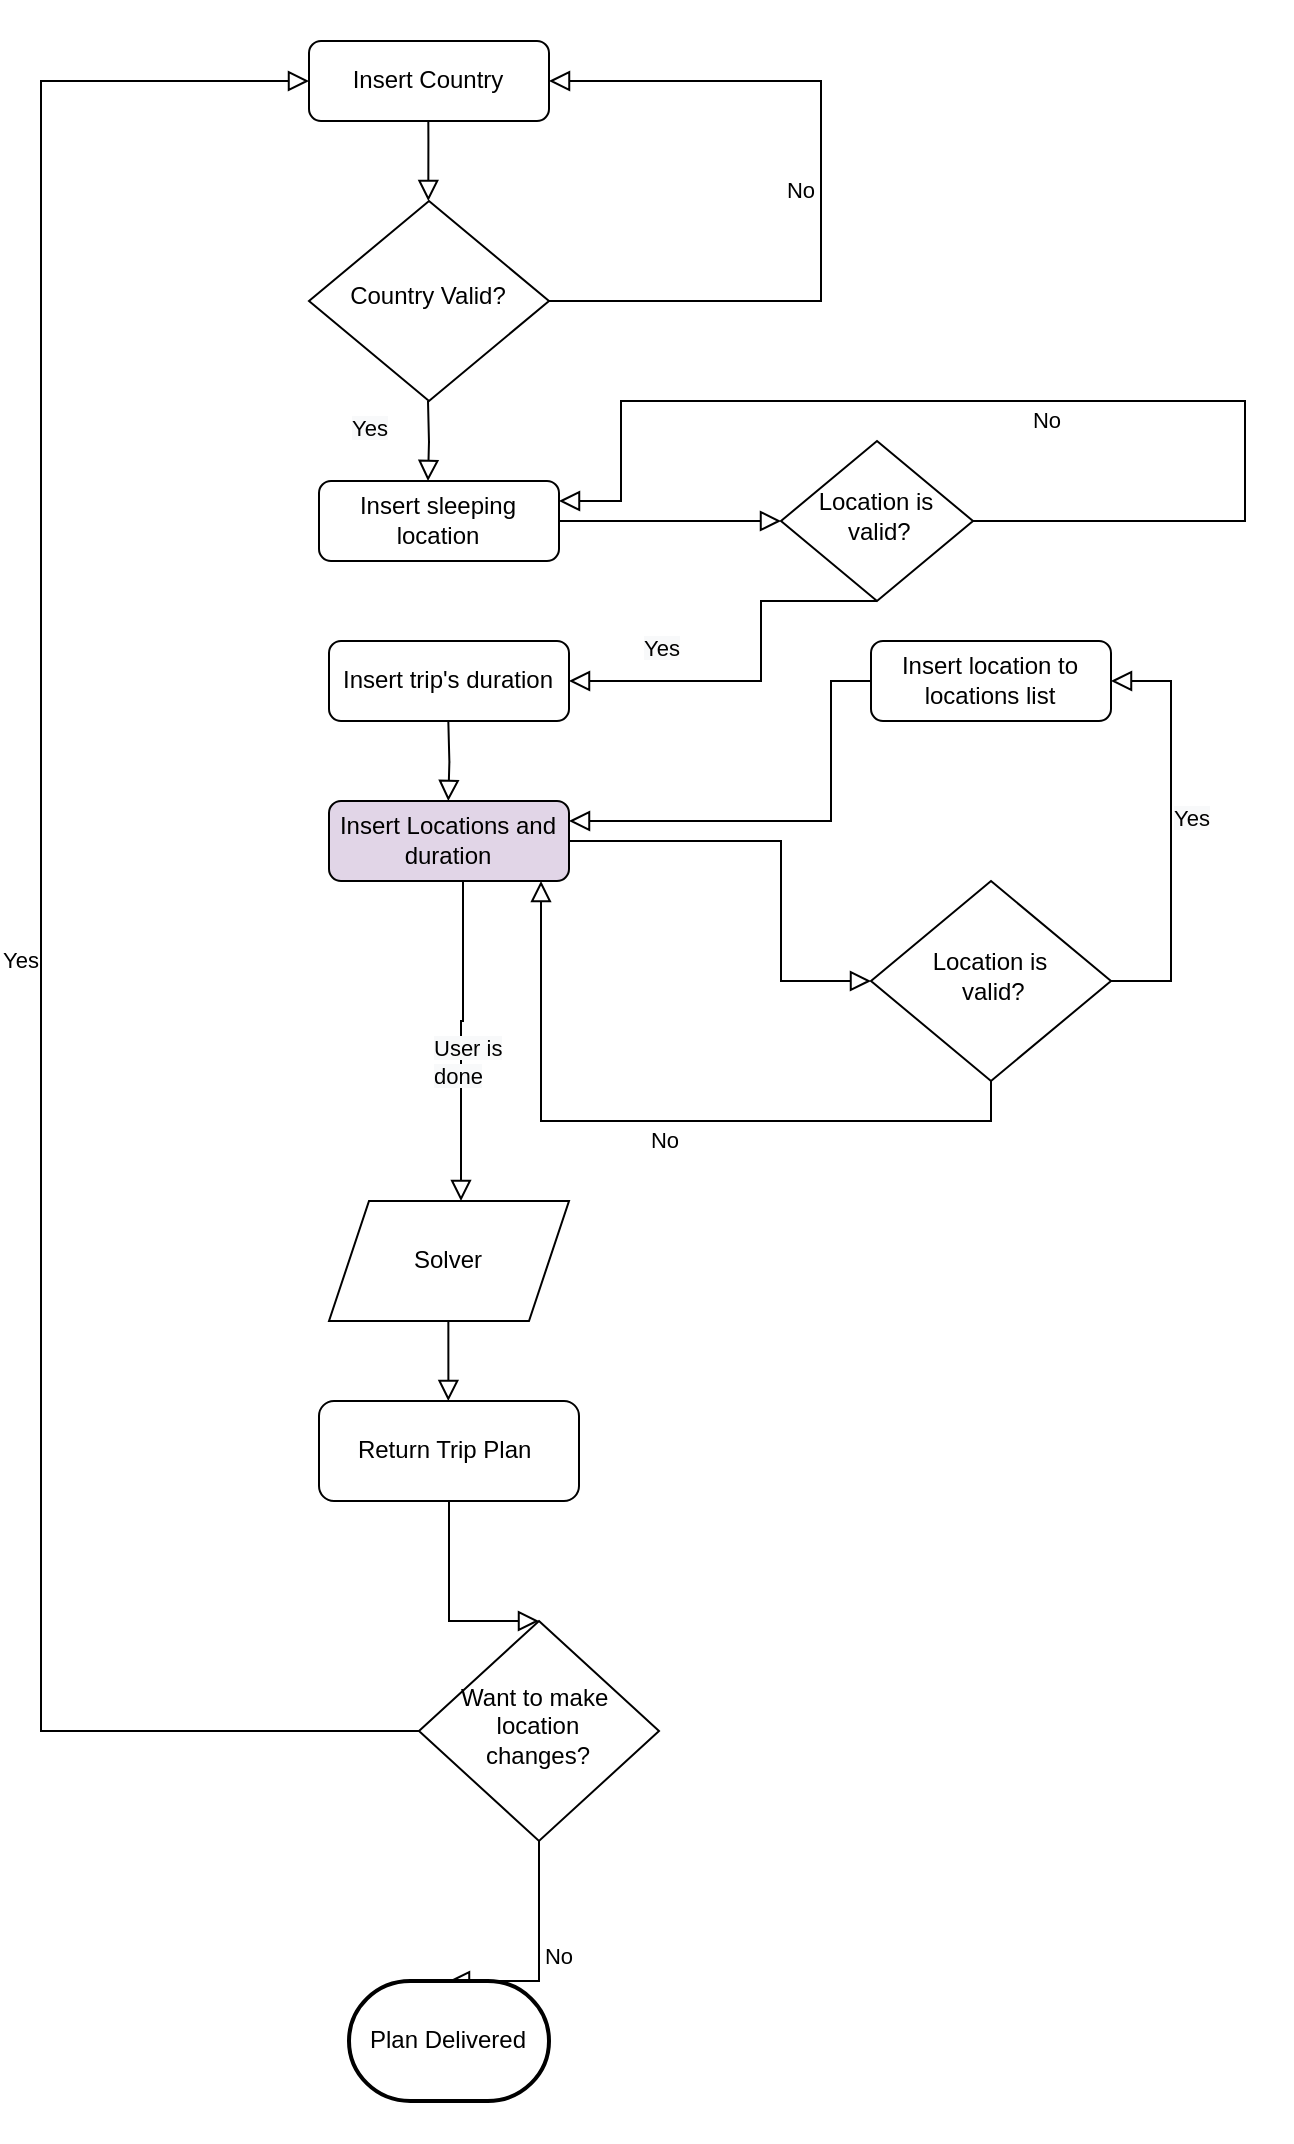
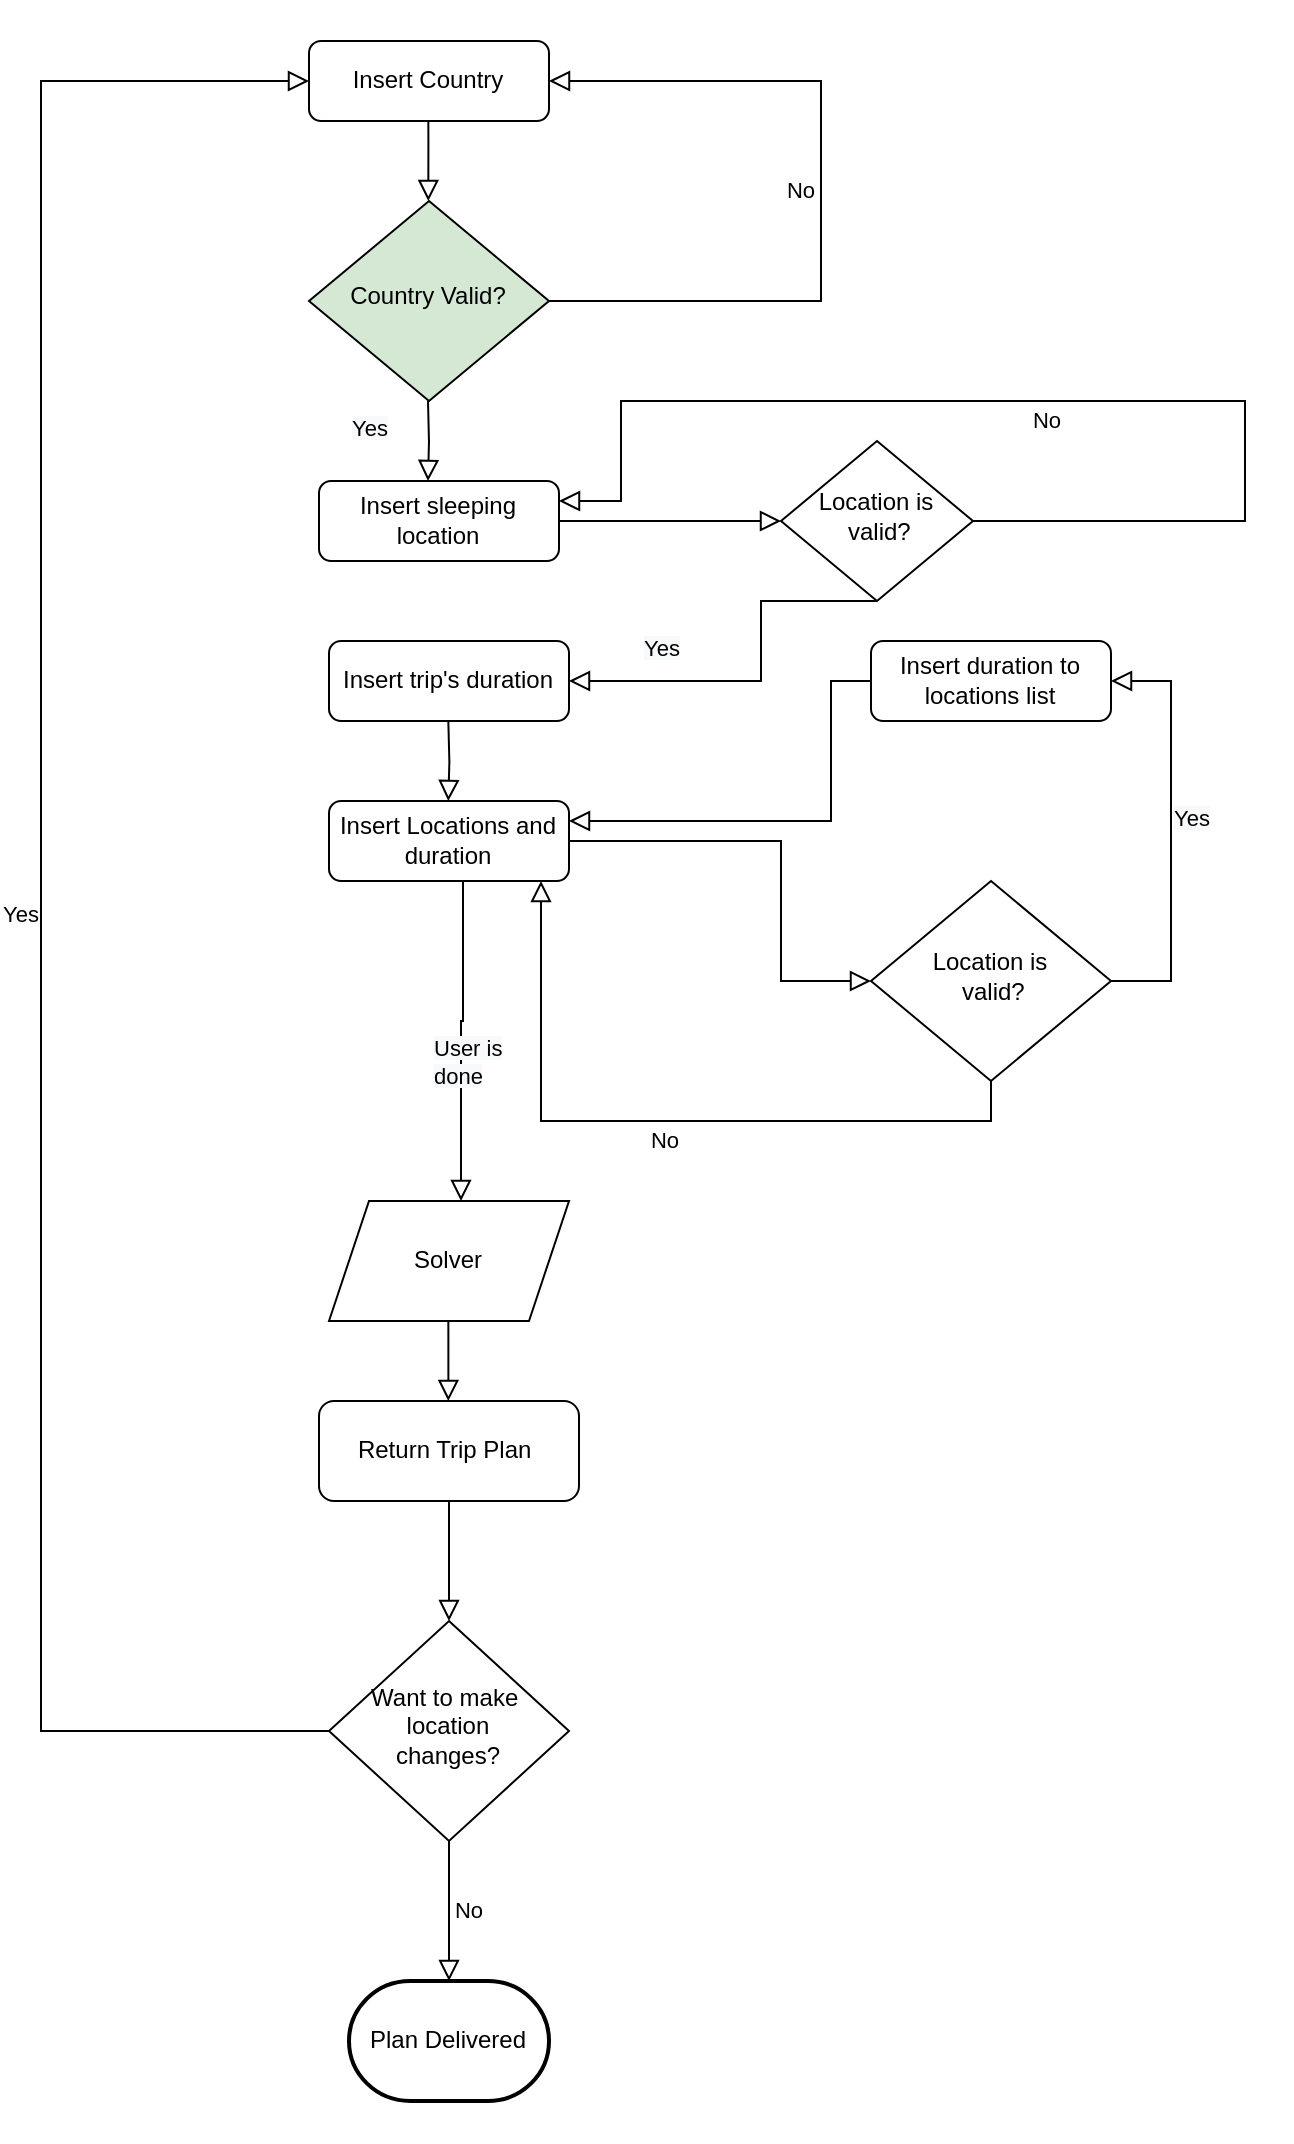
(429, 301) -> (429, 301)
(991, 681) -> (991, 681)
(449, 841) -> (449, 841)
(539, 1731) -> (449, 1731)
